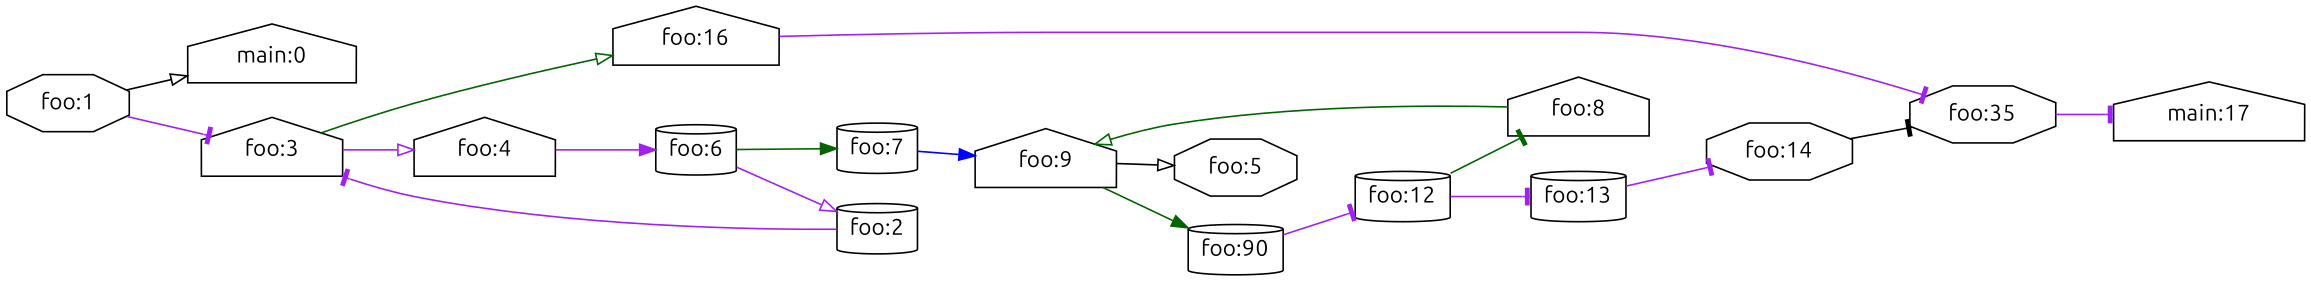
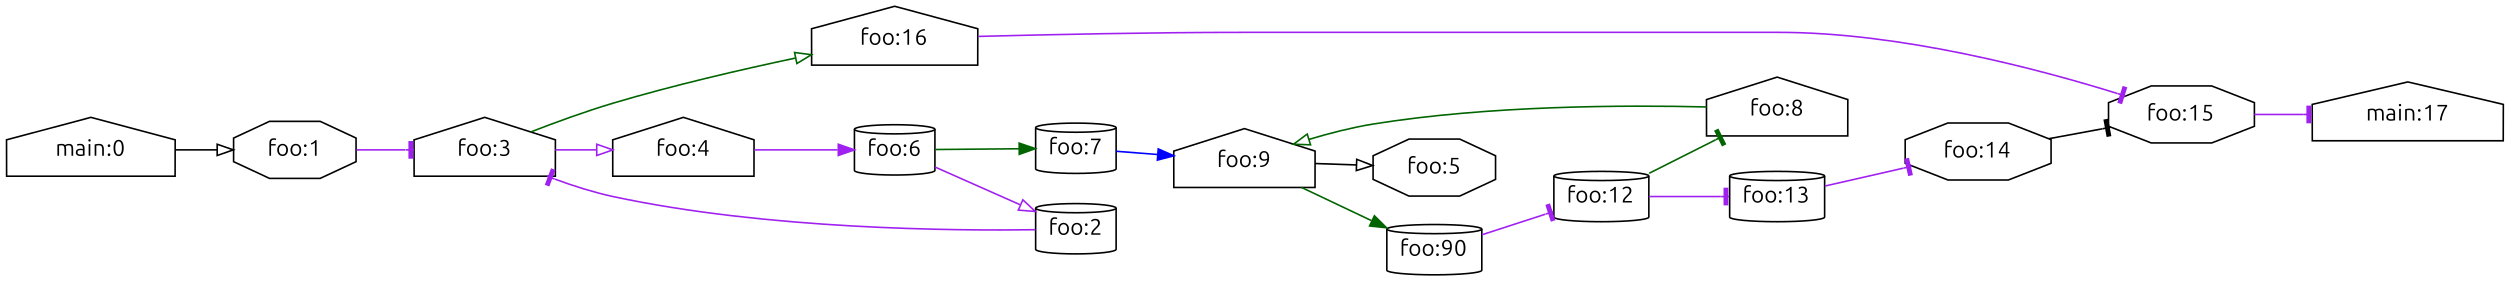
(149, 85) -> (196, 150)
(1983, 114) -> (2181, 114)
